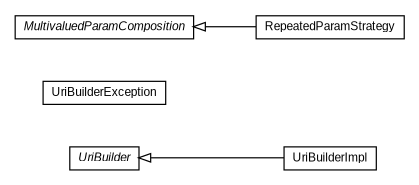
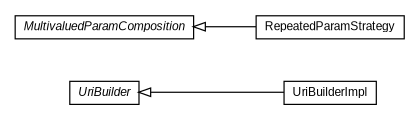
(104, 92) -> none
